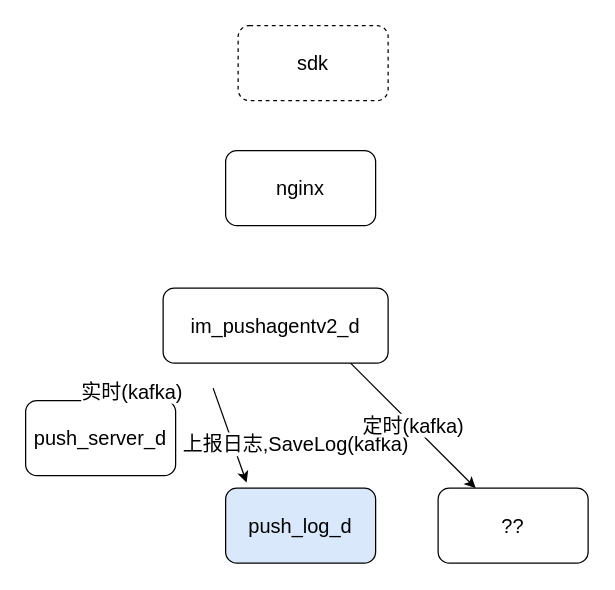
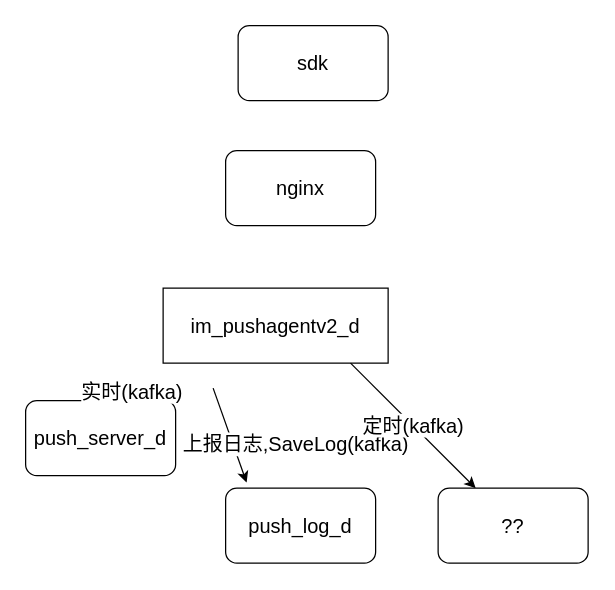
(313, 63) -> (313, 63)
(276, 326) -> (276, 326)
(301, 526) -> (301, 526)
